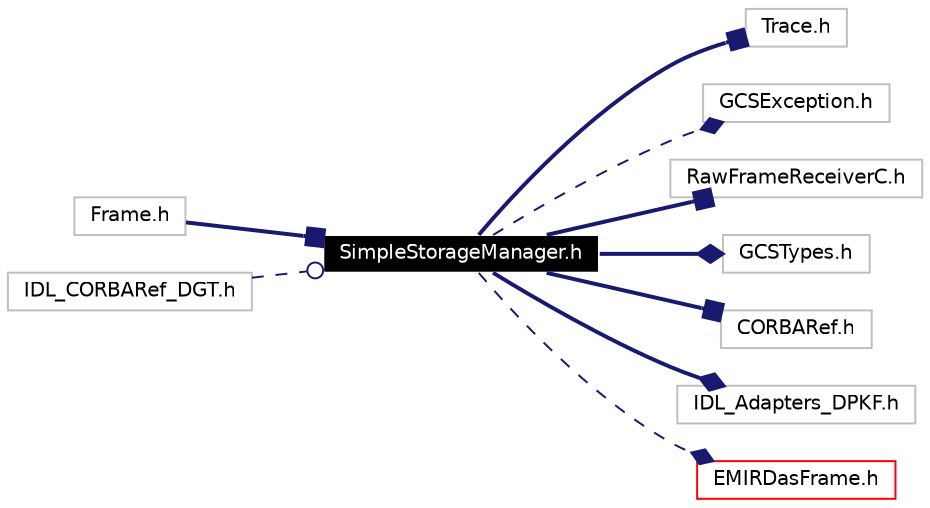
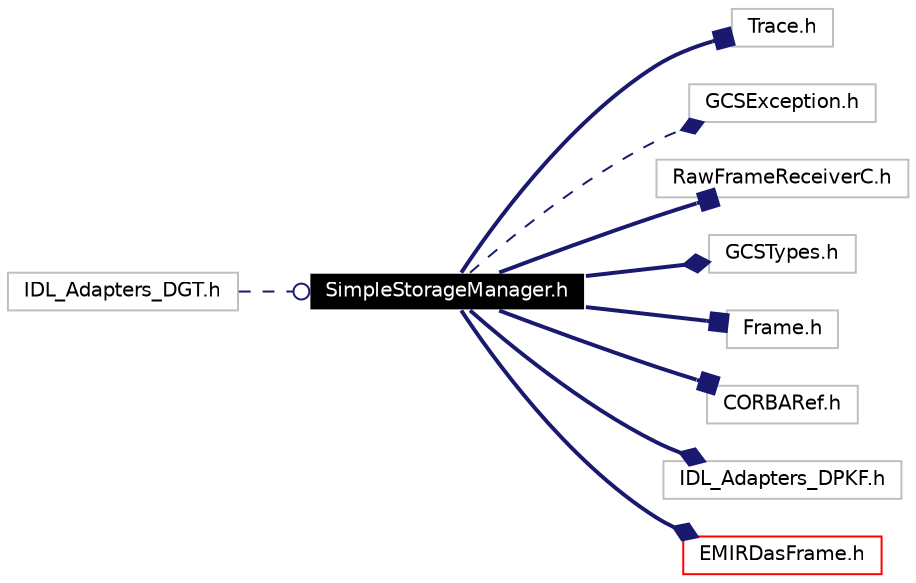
(245, 229) -> (646, 314)
(130, 292) -> (123, 292)
(576, 373) -> (556, 431)
